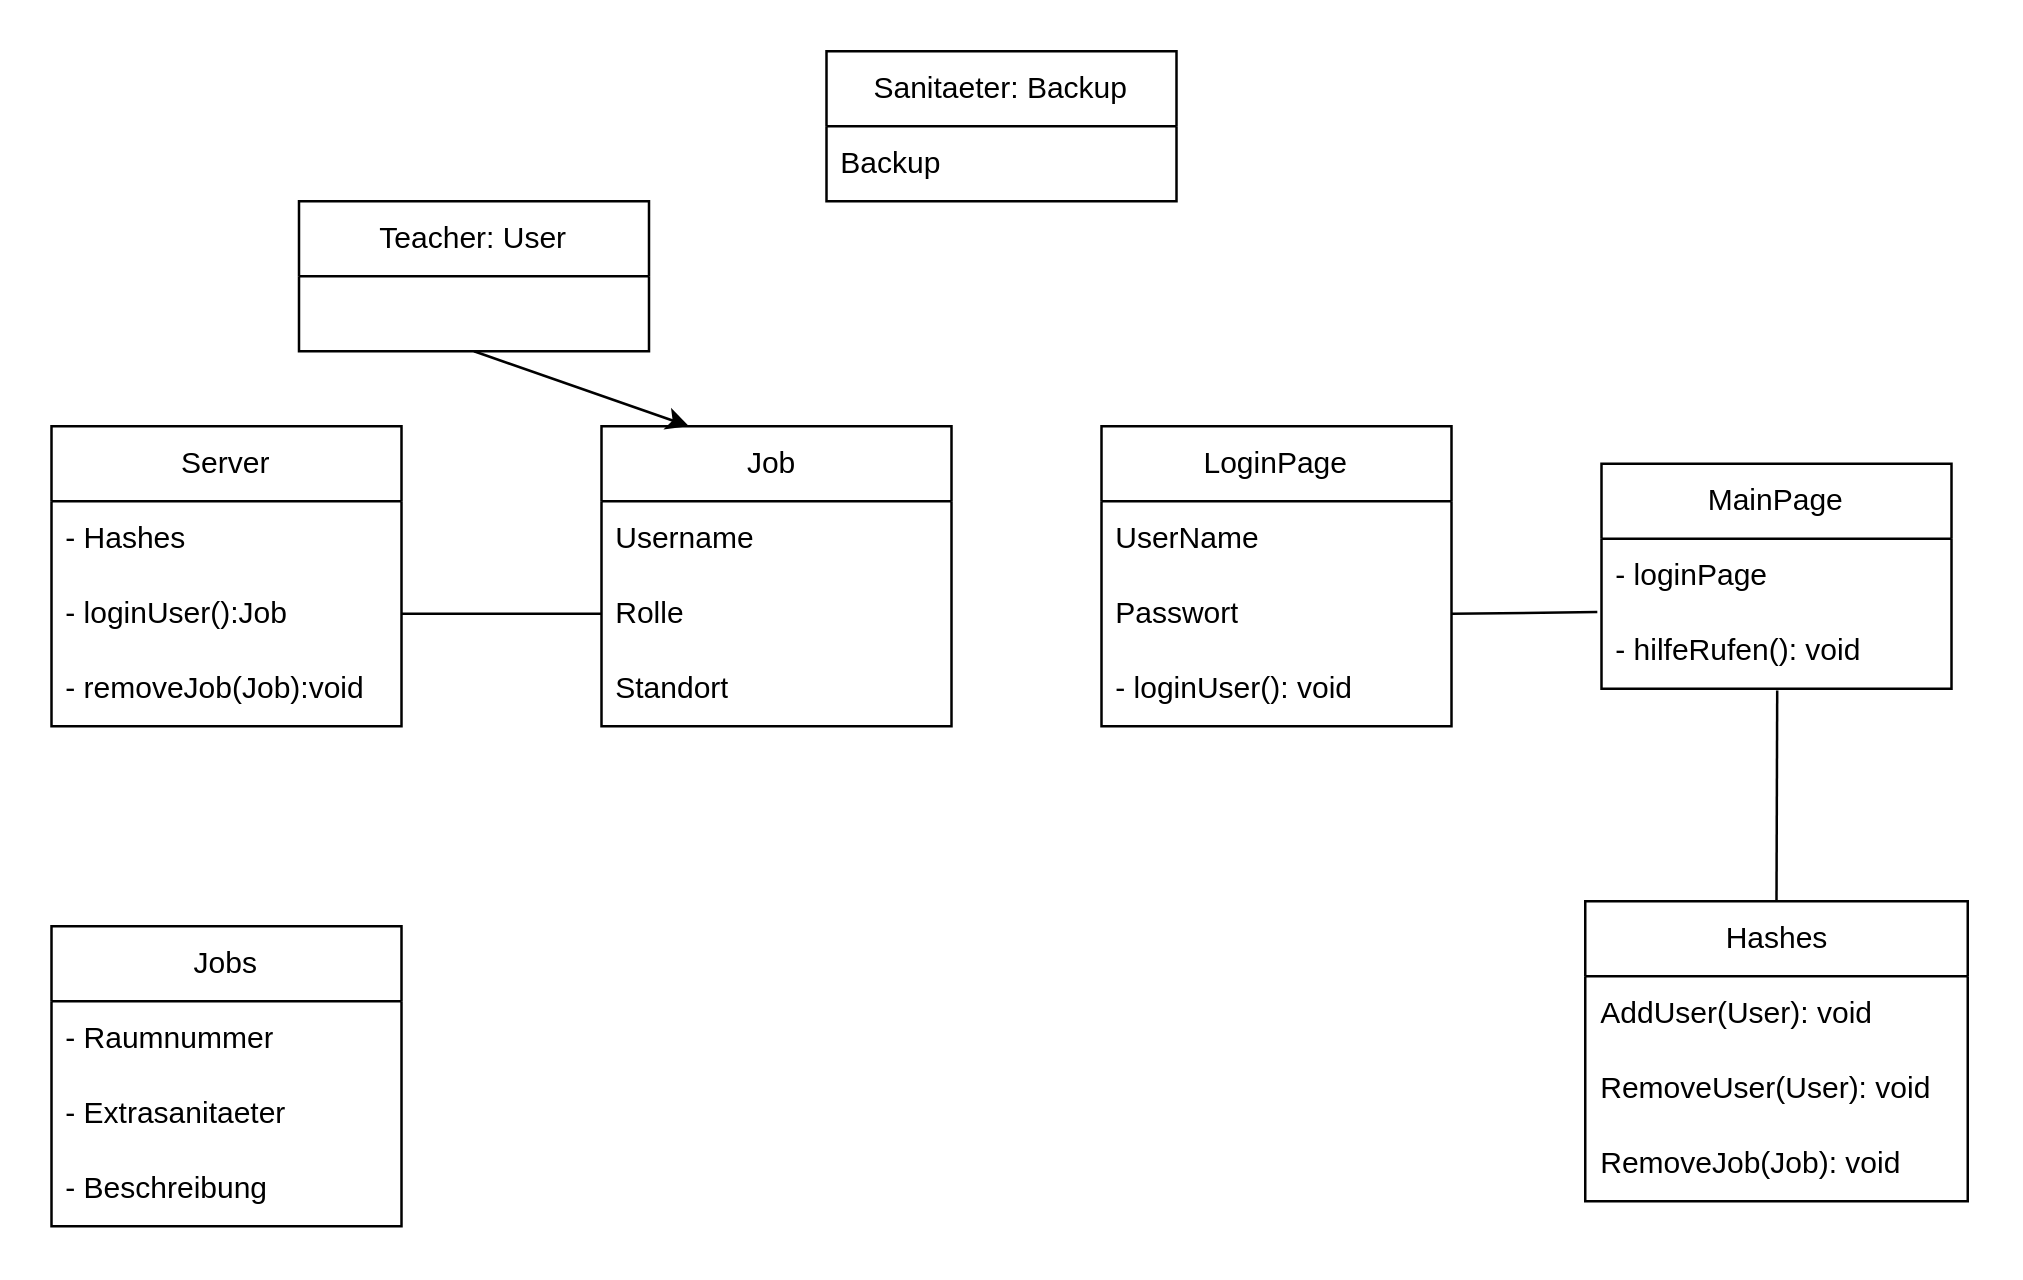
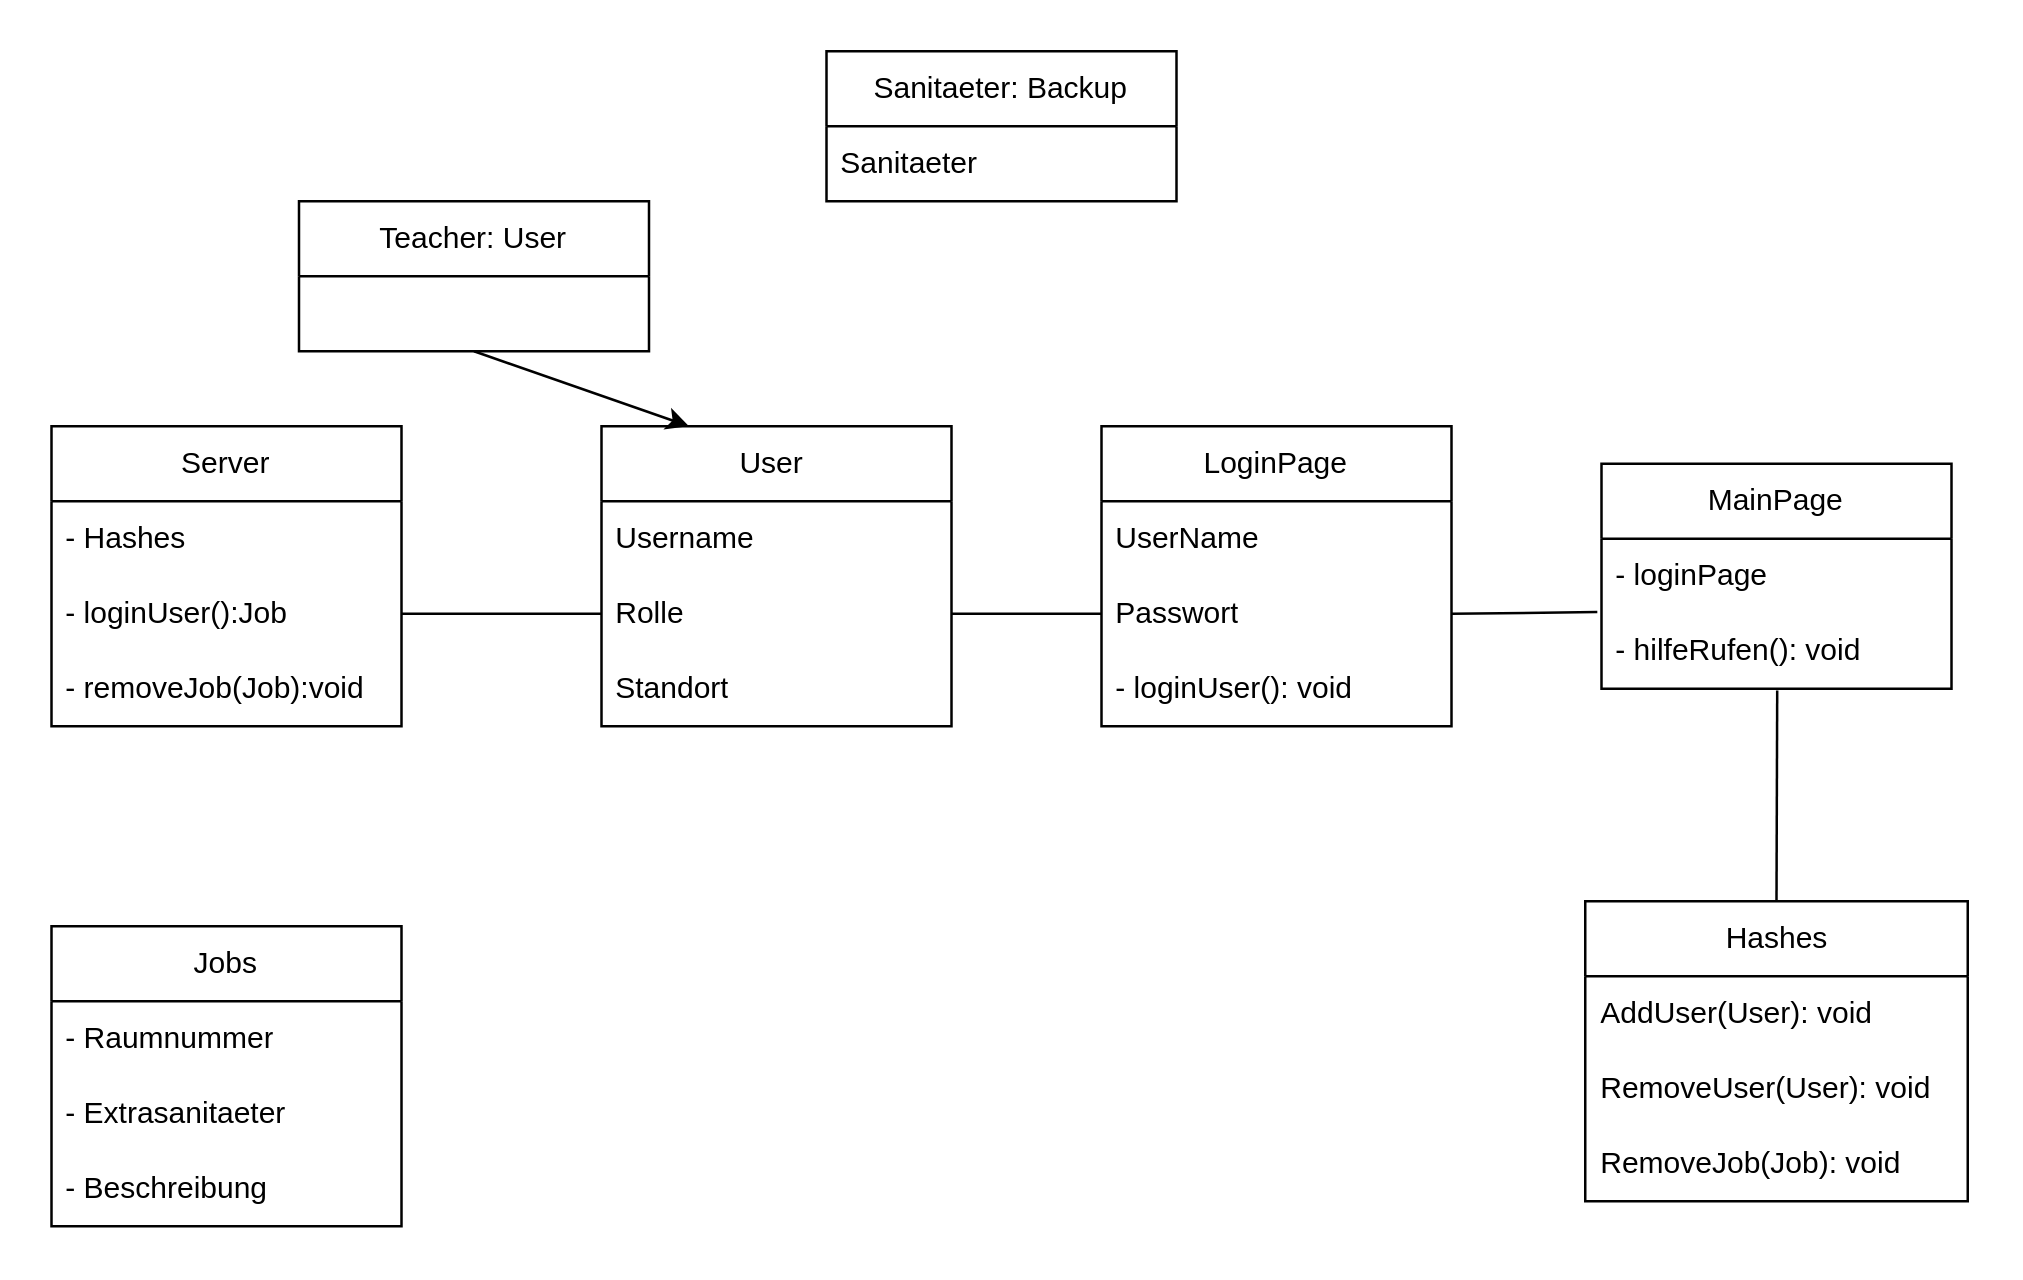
(892, 164) -> (921, 164)
(776, 464) -> (776, 464)
none -> (1026, 614)
